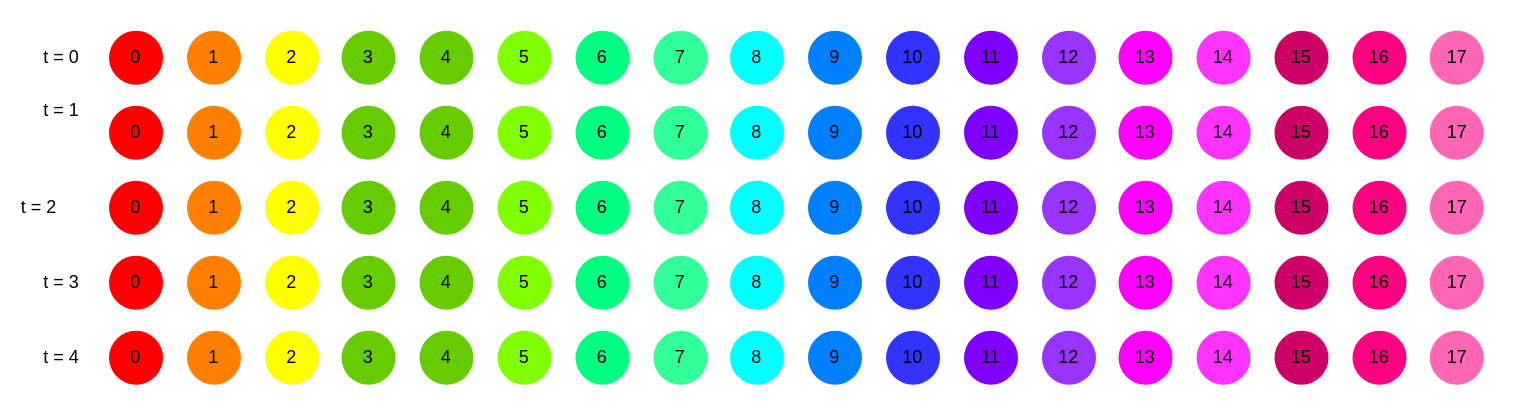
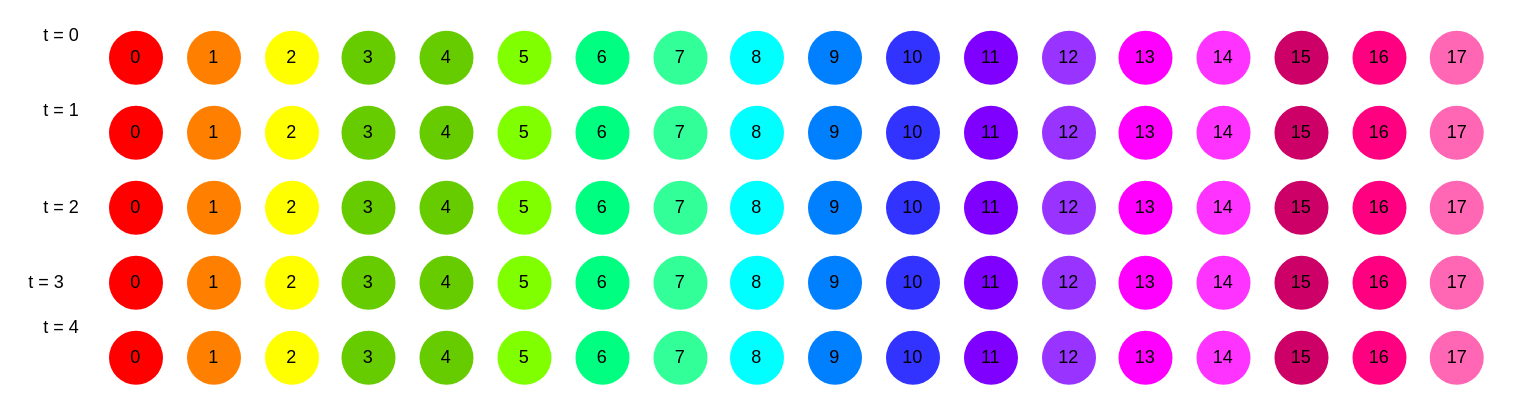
(61, 58) -> (61, 35)
(38, 208) -> (61, 208)
(61, 283) -> (46, 283)
(61, 358) -> (61, 328)
